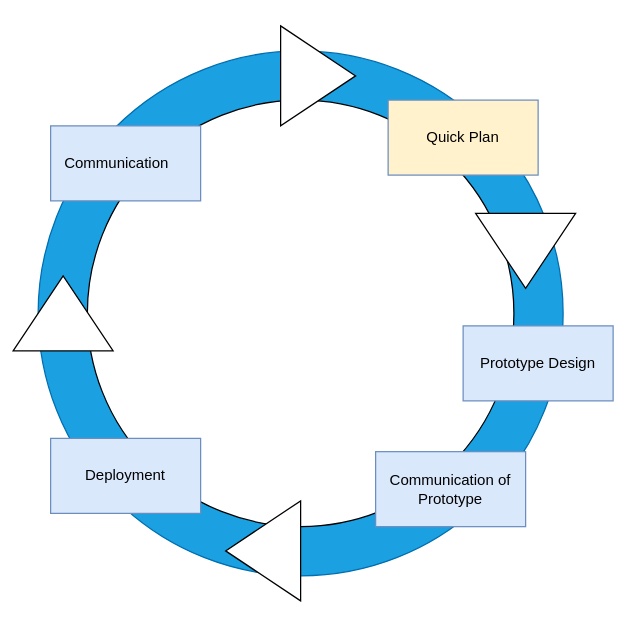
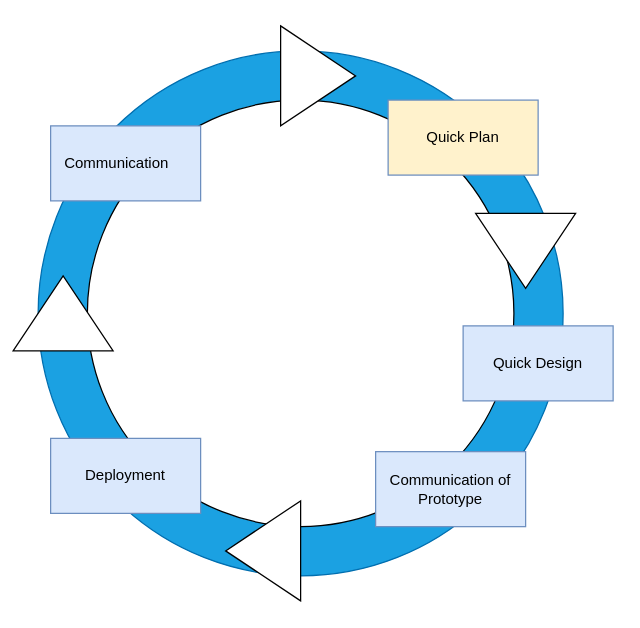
(538, 363) -> (538, 363)
